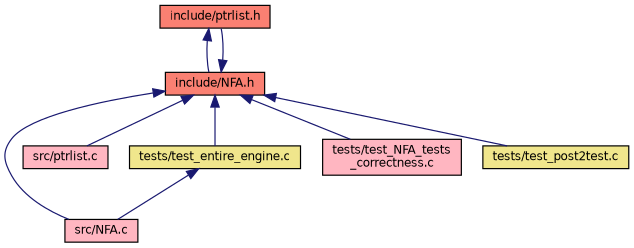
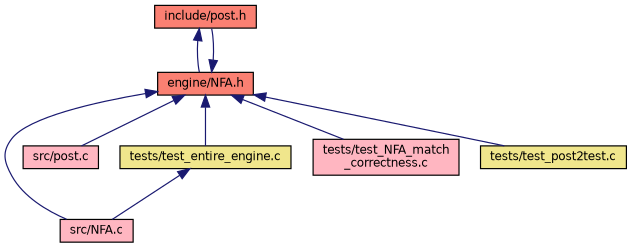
(215, 17) -> (205, 17)
(215, 84) -> (205, 84)
(66, 157) -> (61, 157)
(392, 157) -> (386, 157)
